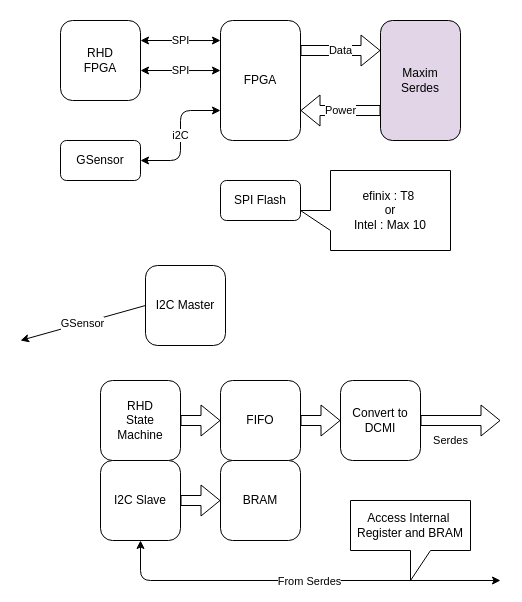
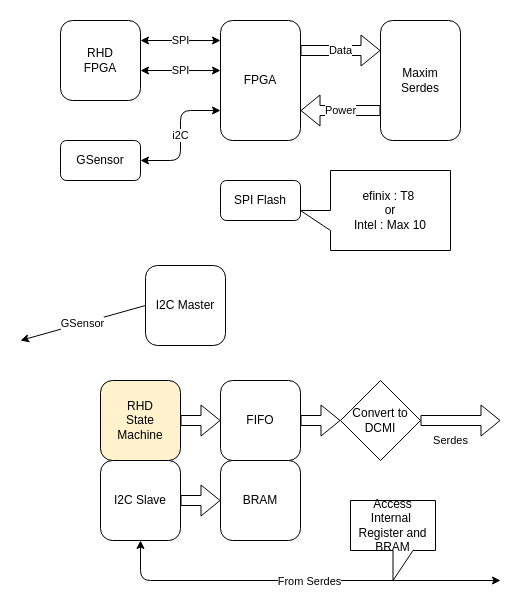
(421, 81) -> (421, 81)
(141, 421) -> (141, 421)
(381, 421) -> (381, 421)
(411, 541) -> (393, 541)
